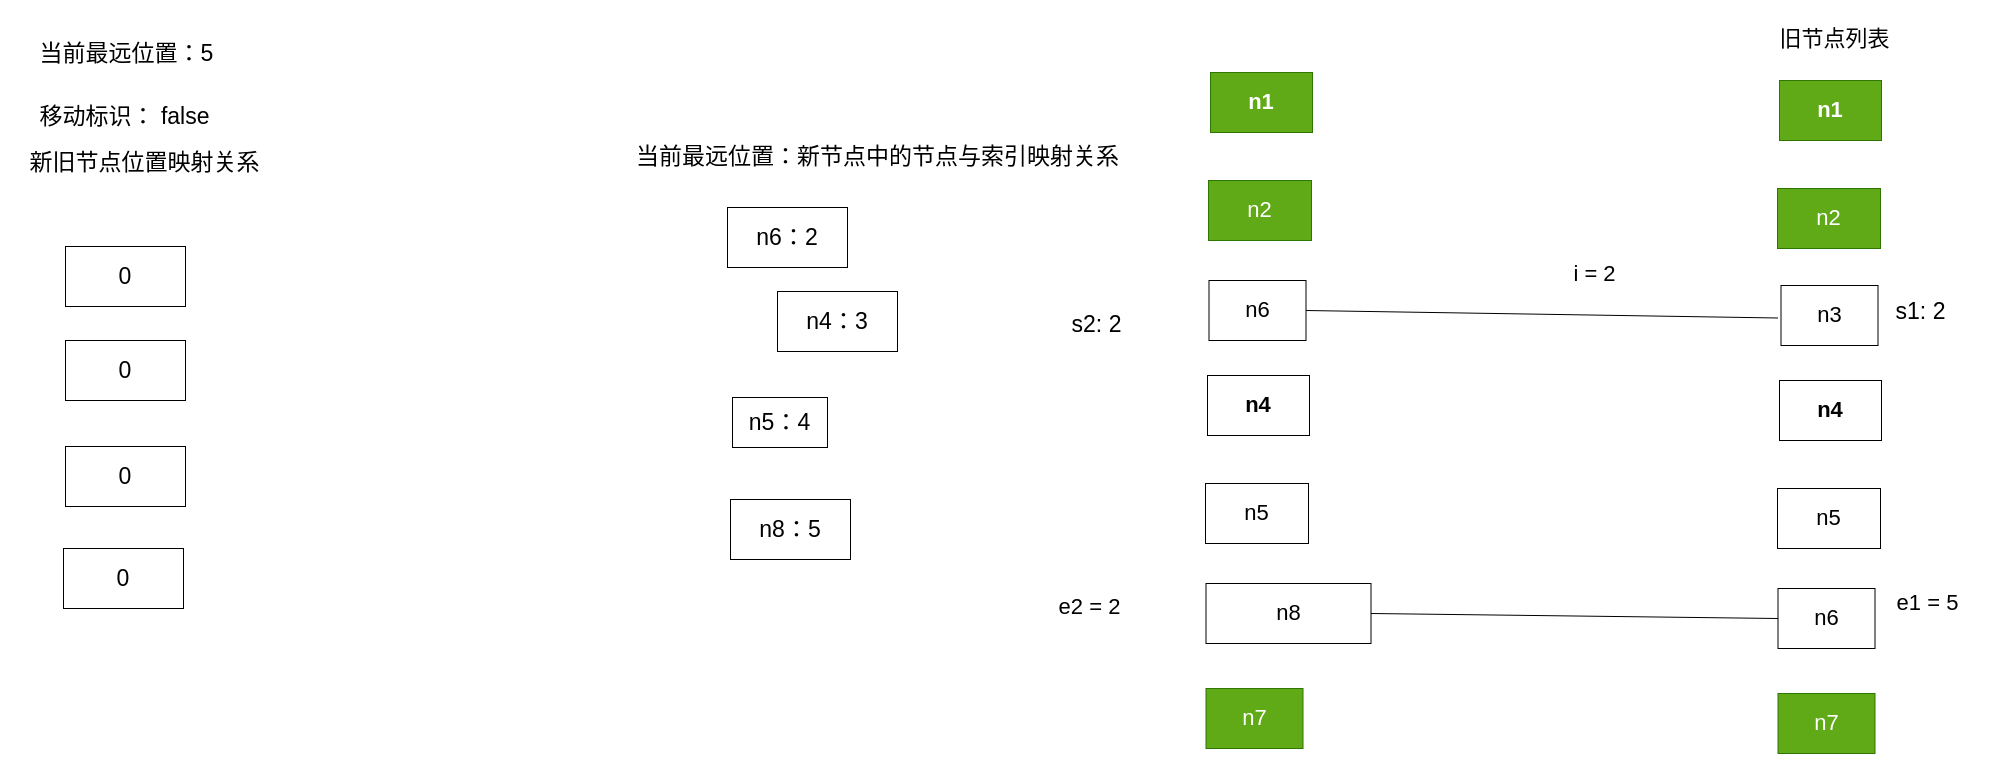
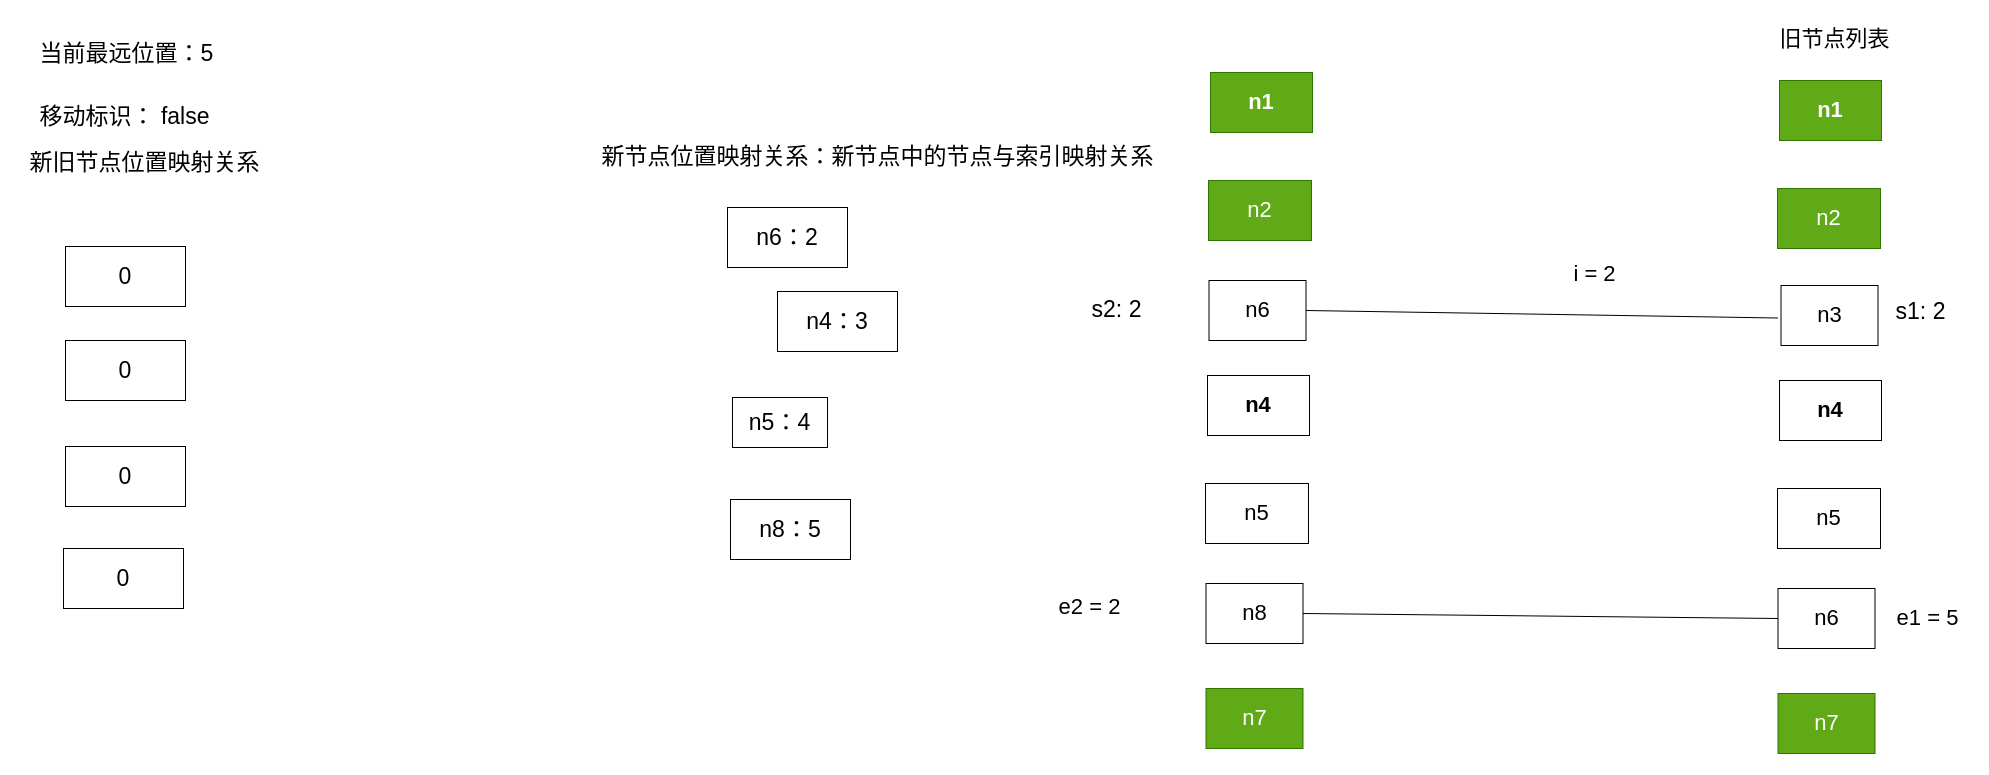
(878, 157) -> (878, 157)
(1097, 325) -> (1117, 310)
(1928, 604) -> (1928, 619)
(1289, 614) -> (1255, 614)
